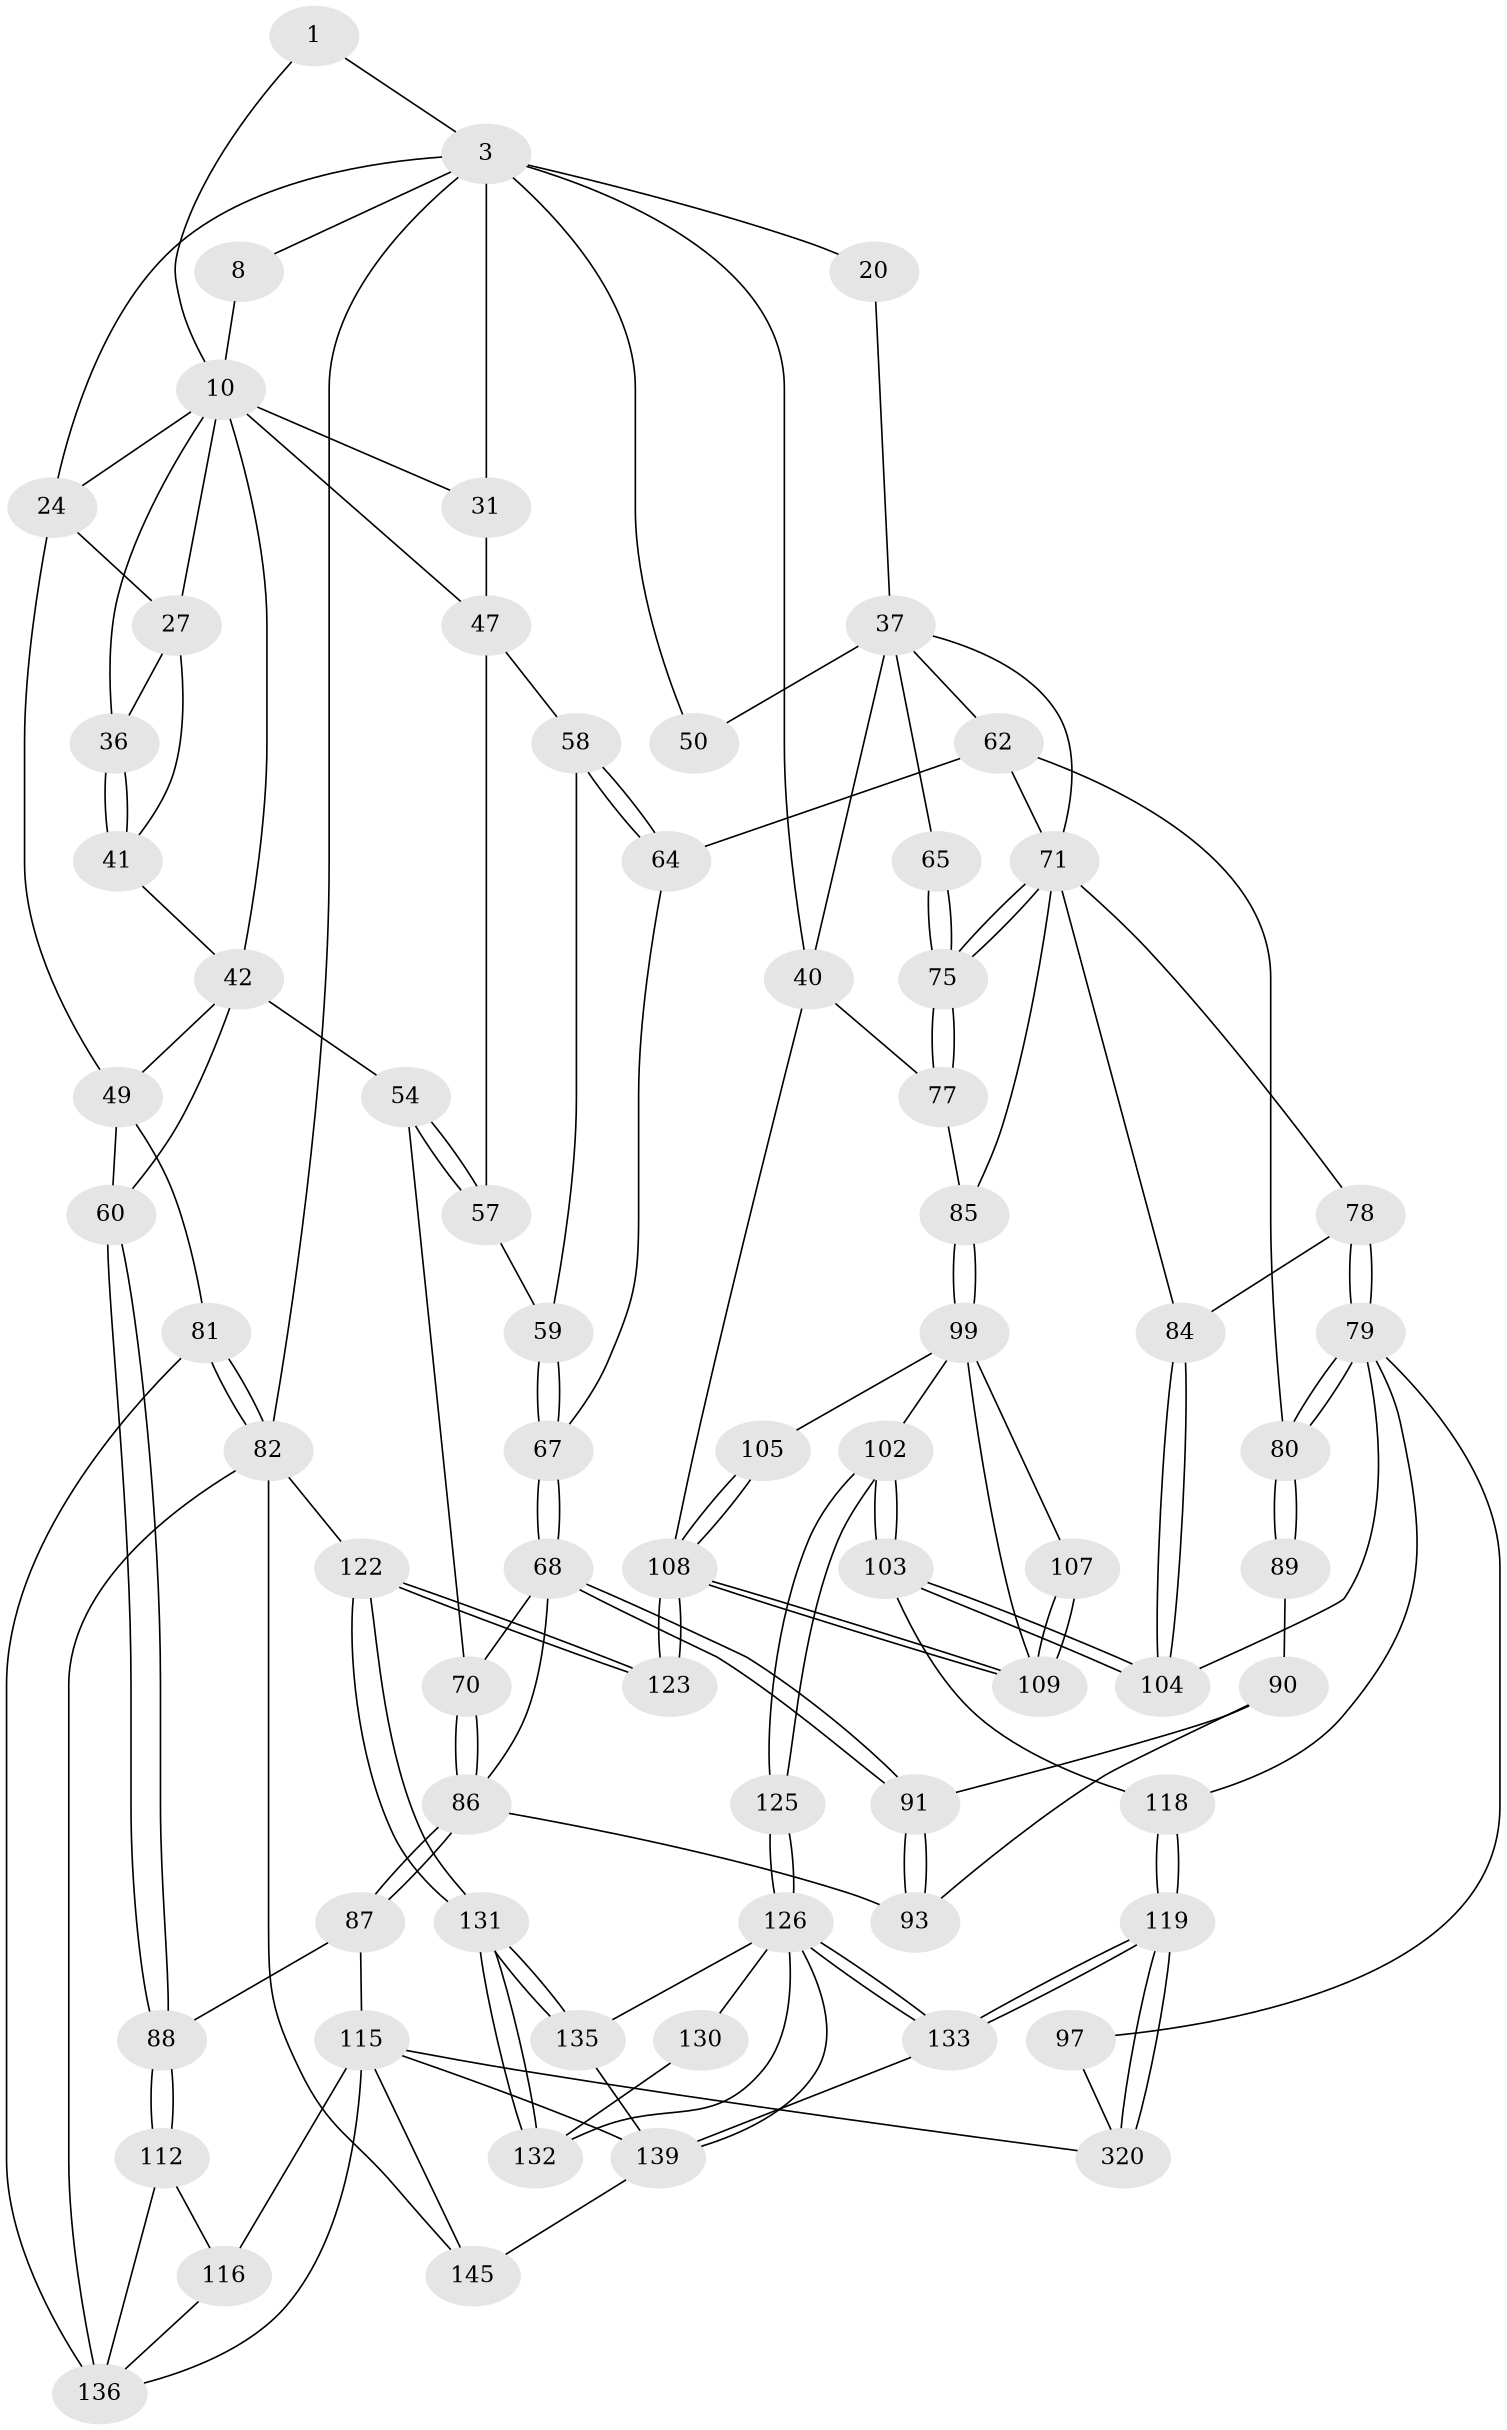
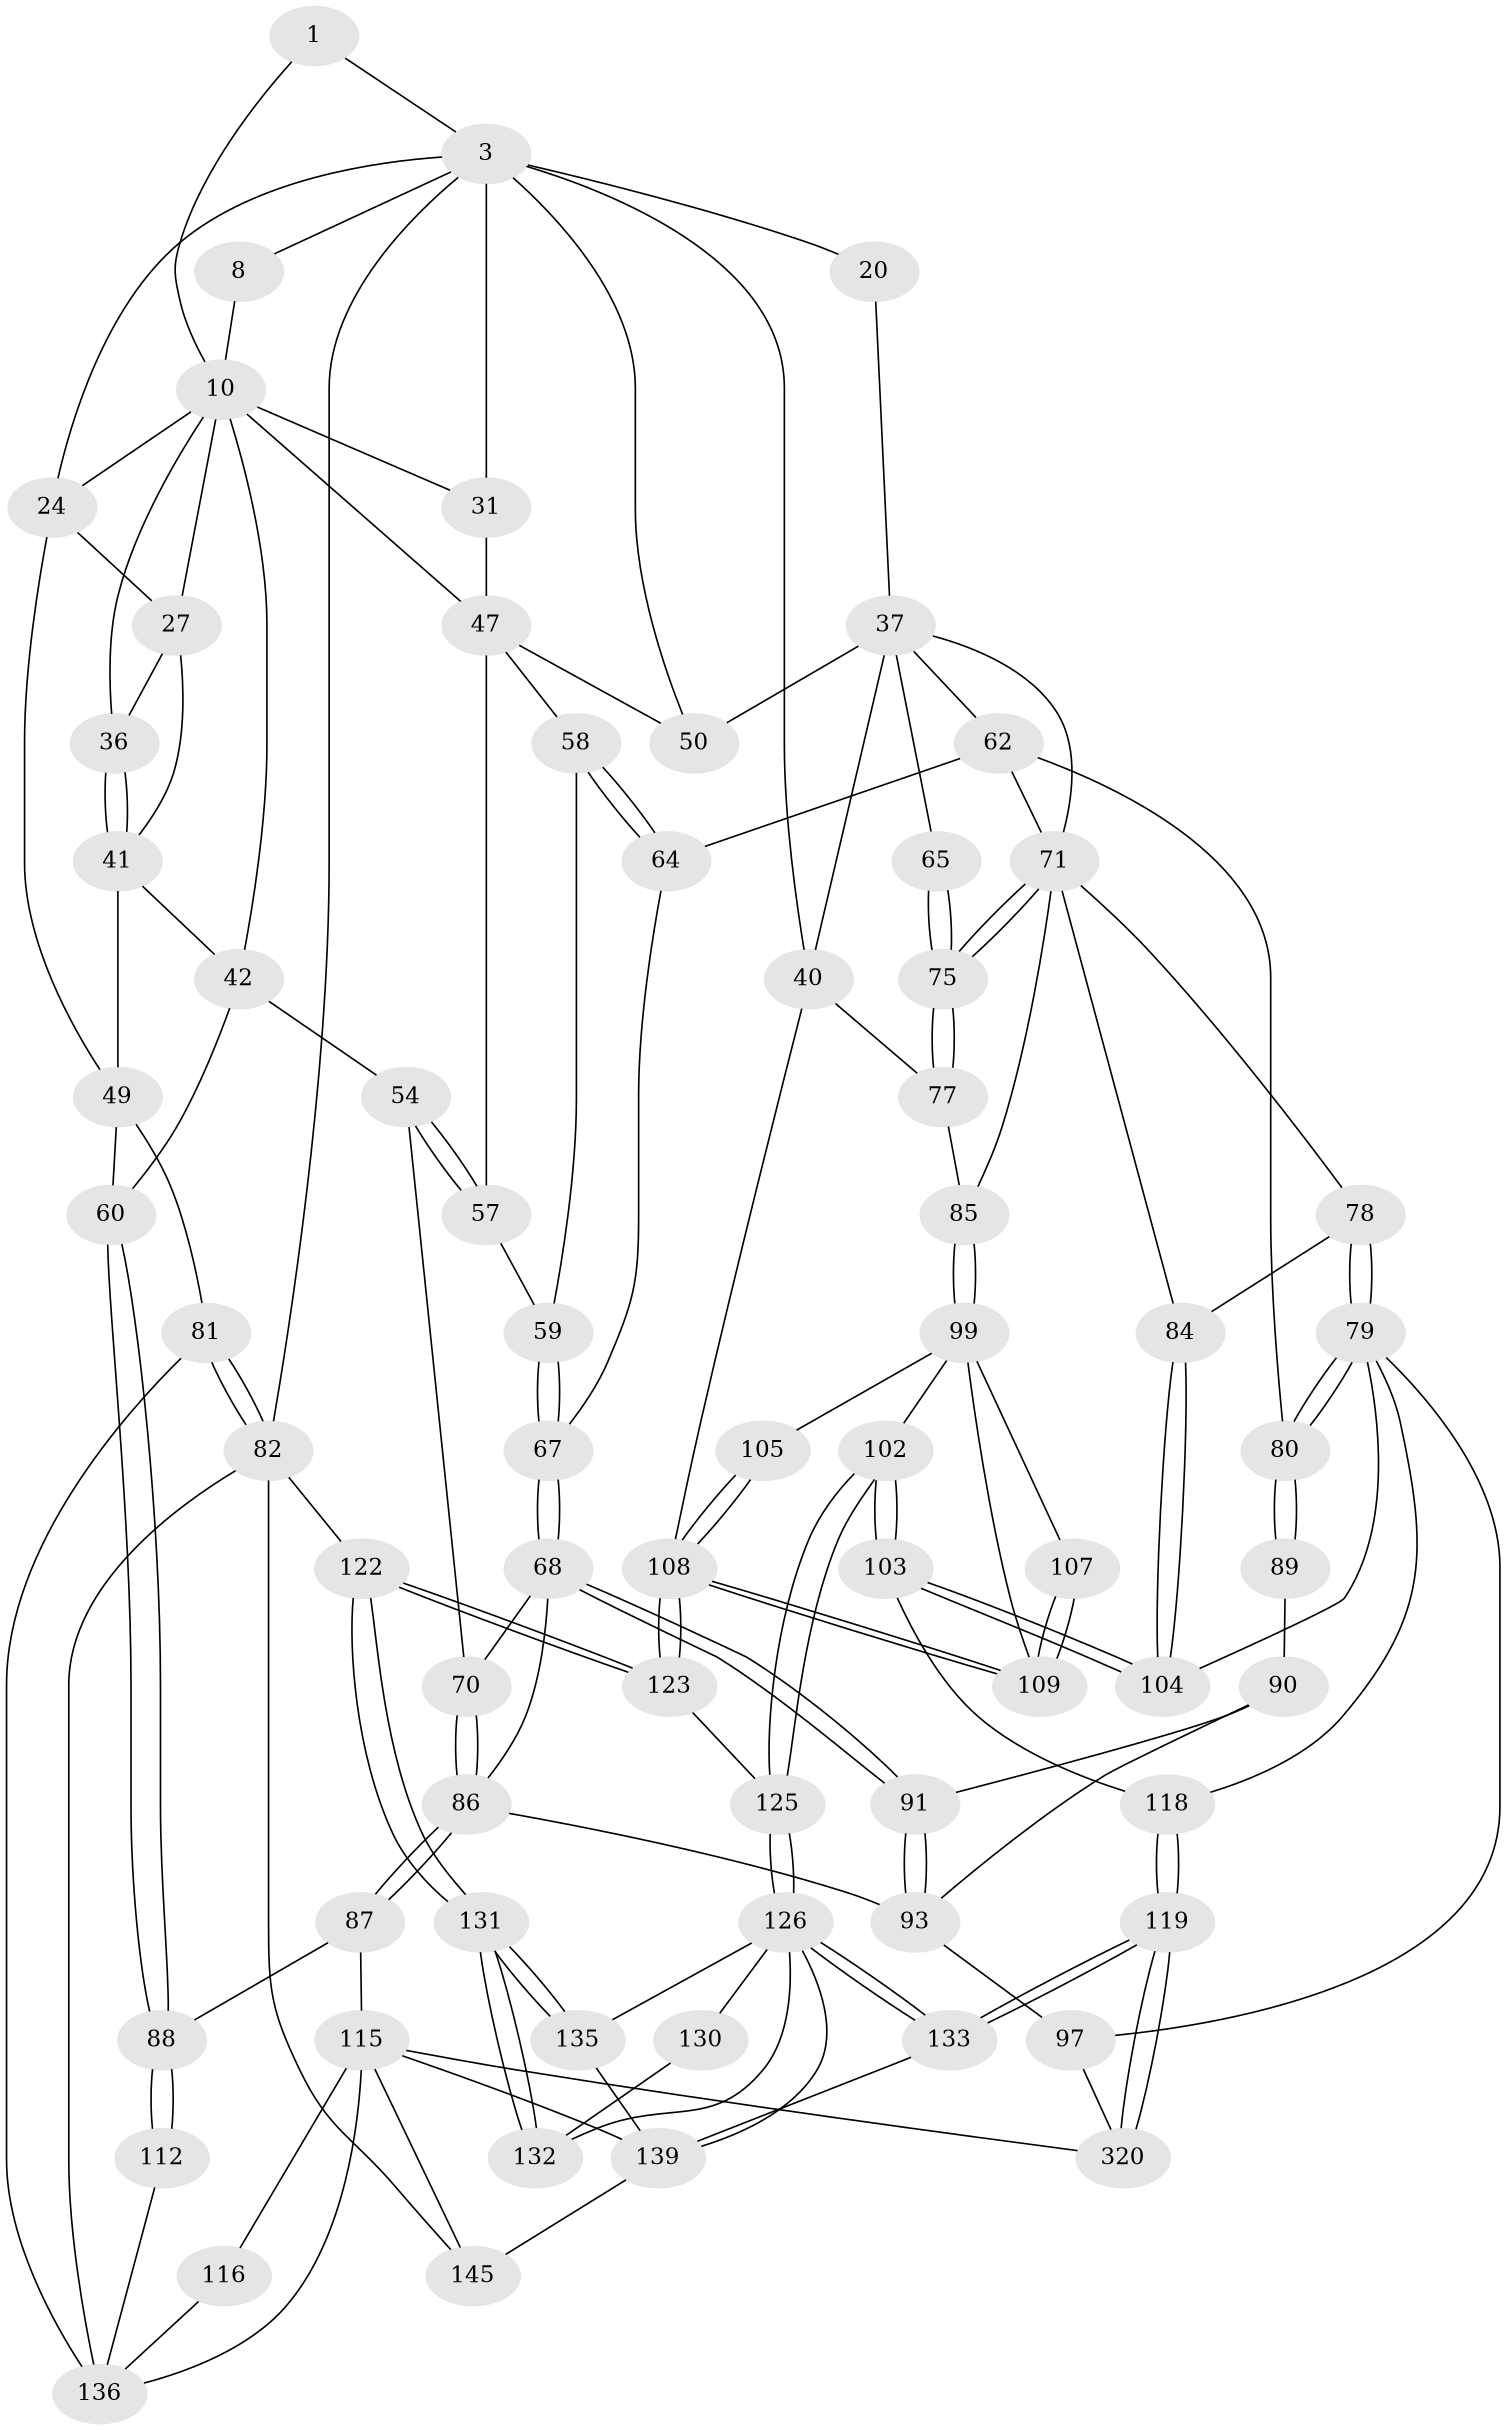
none -> (590, 684)
(178, 1038) -> (118, 979)
none -> (724, 1746)
none -> (993, 1981)
(193, 2217) -> none
